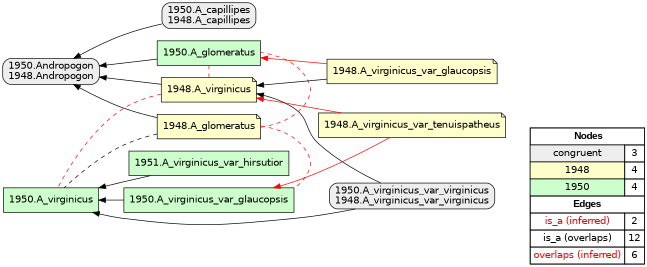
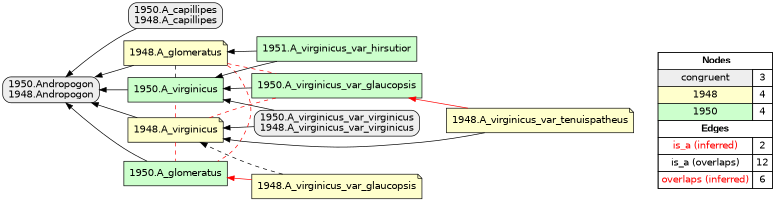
none -> (246, 51)
(295, 82) -> (244, 162)
none -> (117, 90)
(308, 107) -> (358, 147)
none -> (239, 108)
